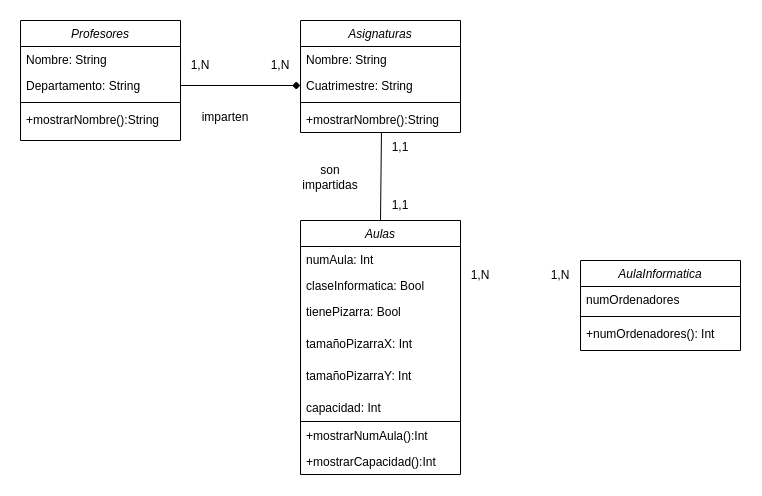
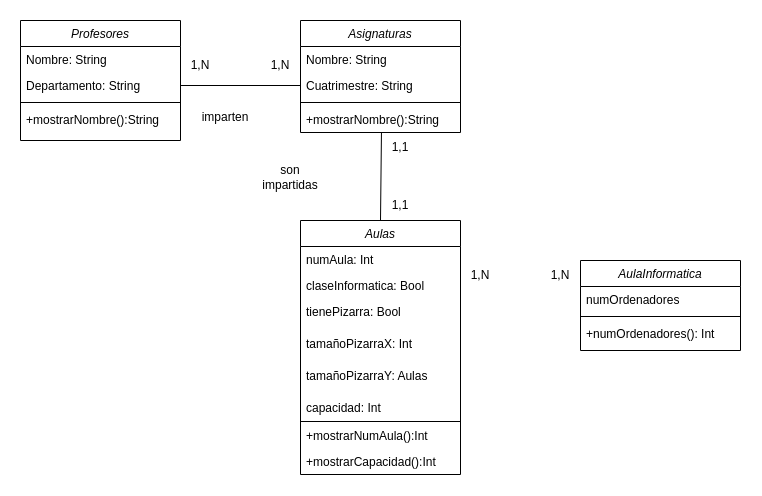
(292, 86) -> (295, 86)
(331, 178) -> (291, 178)
(365, 376) -> (370, 376)
